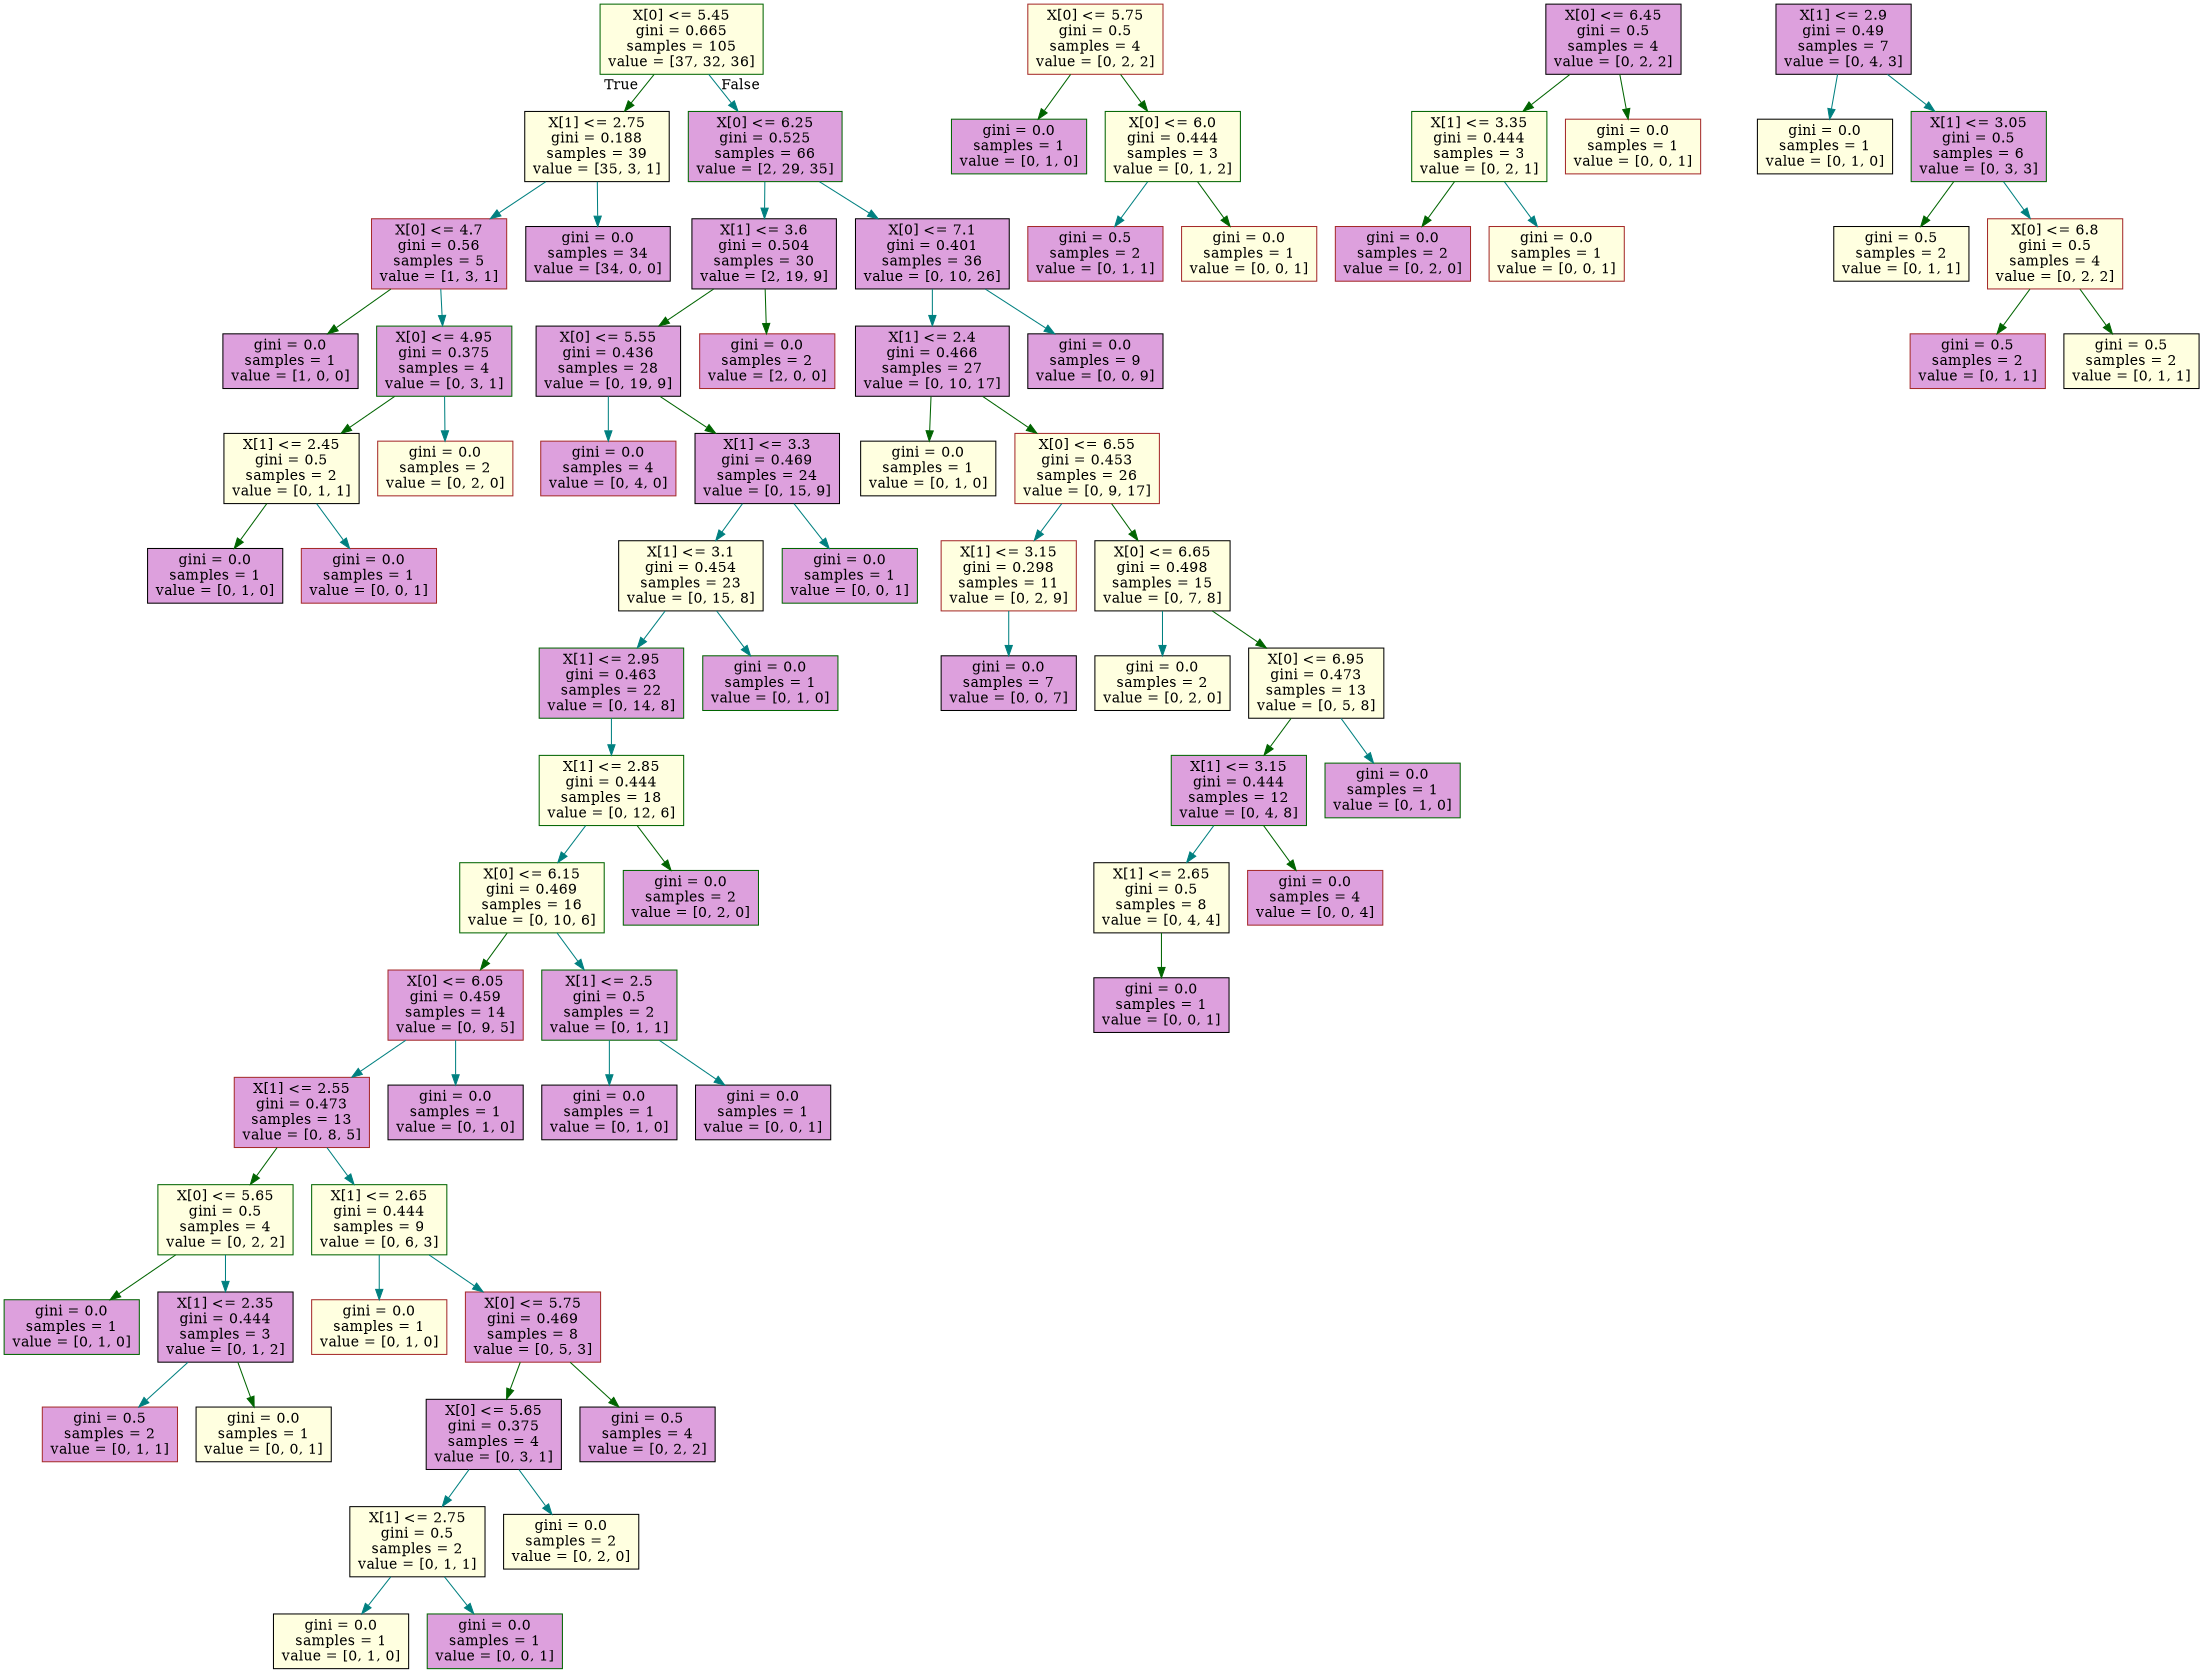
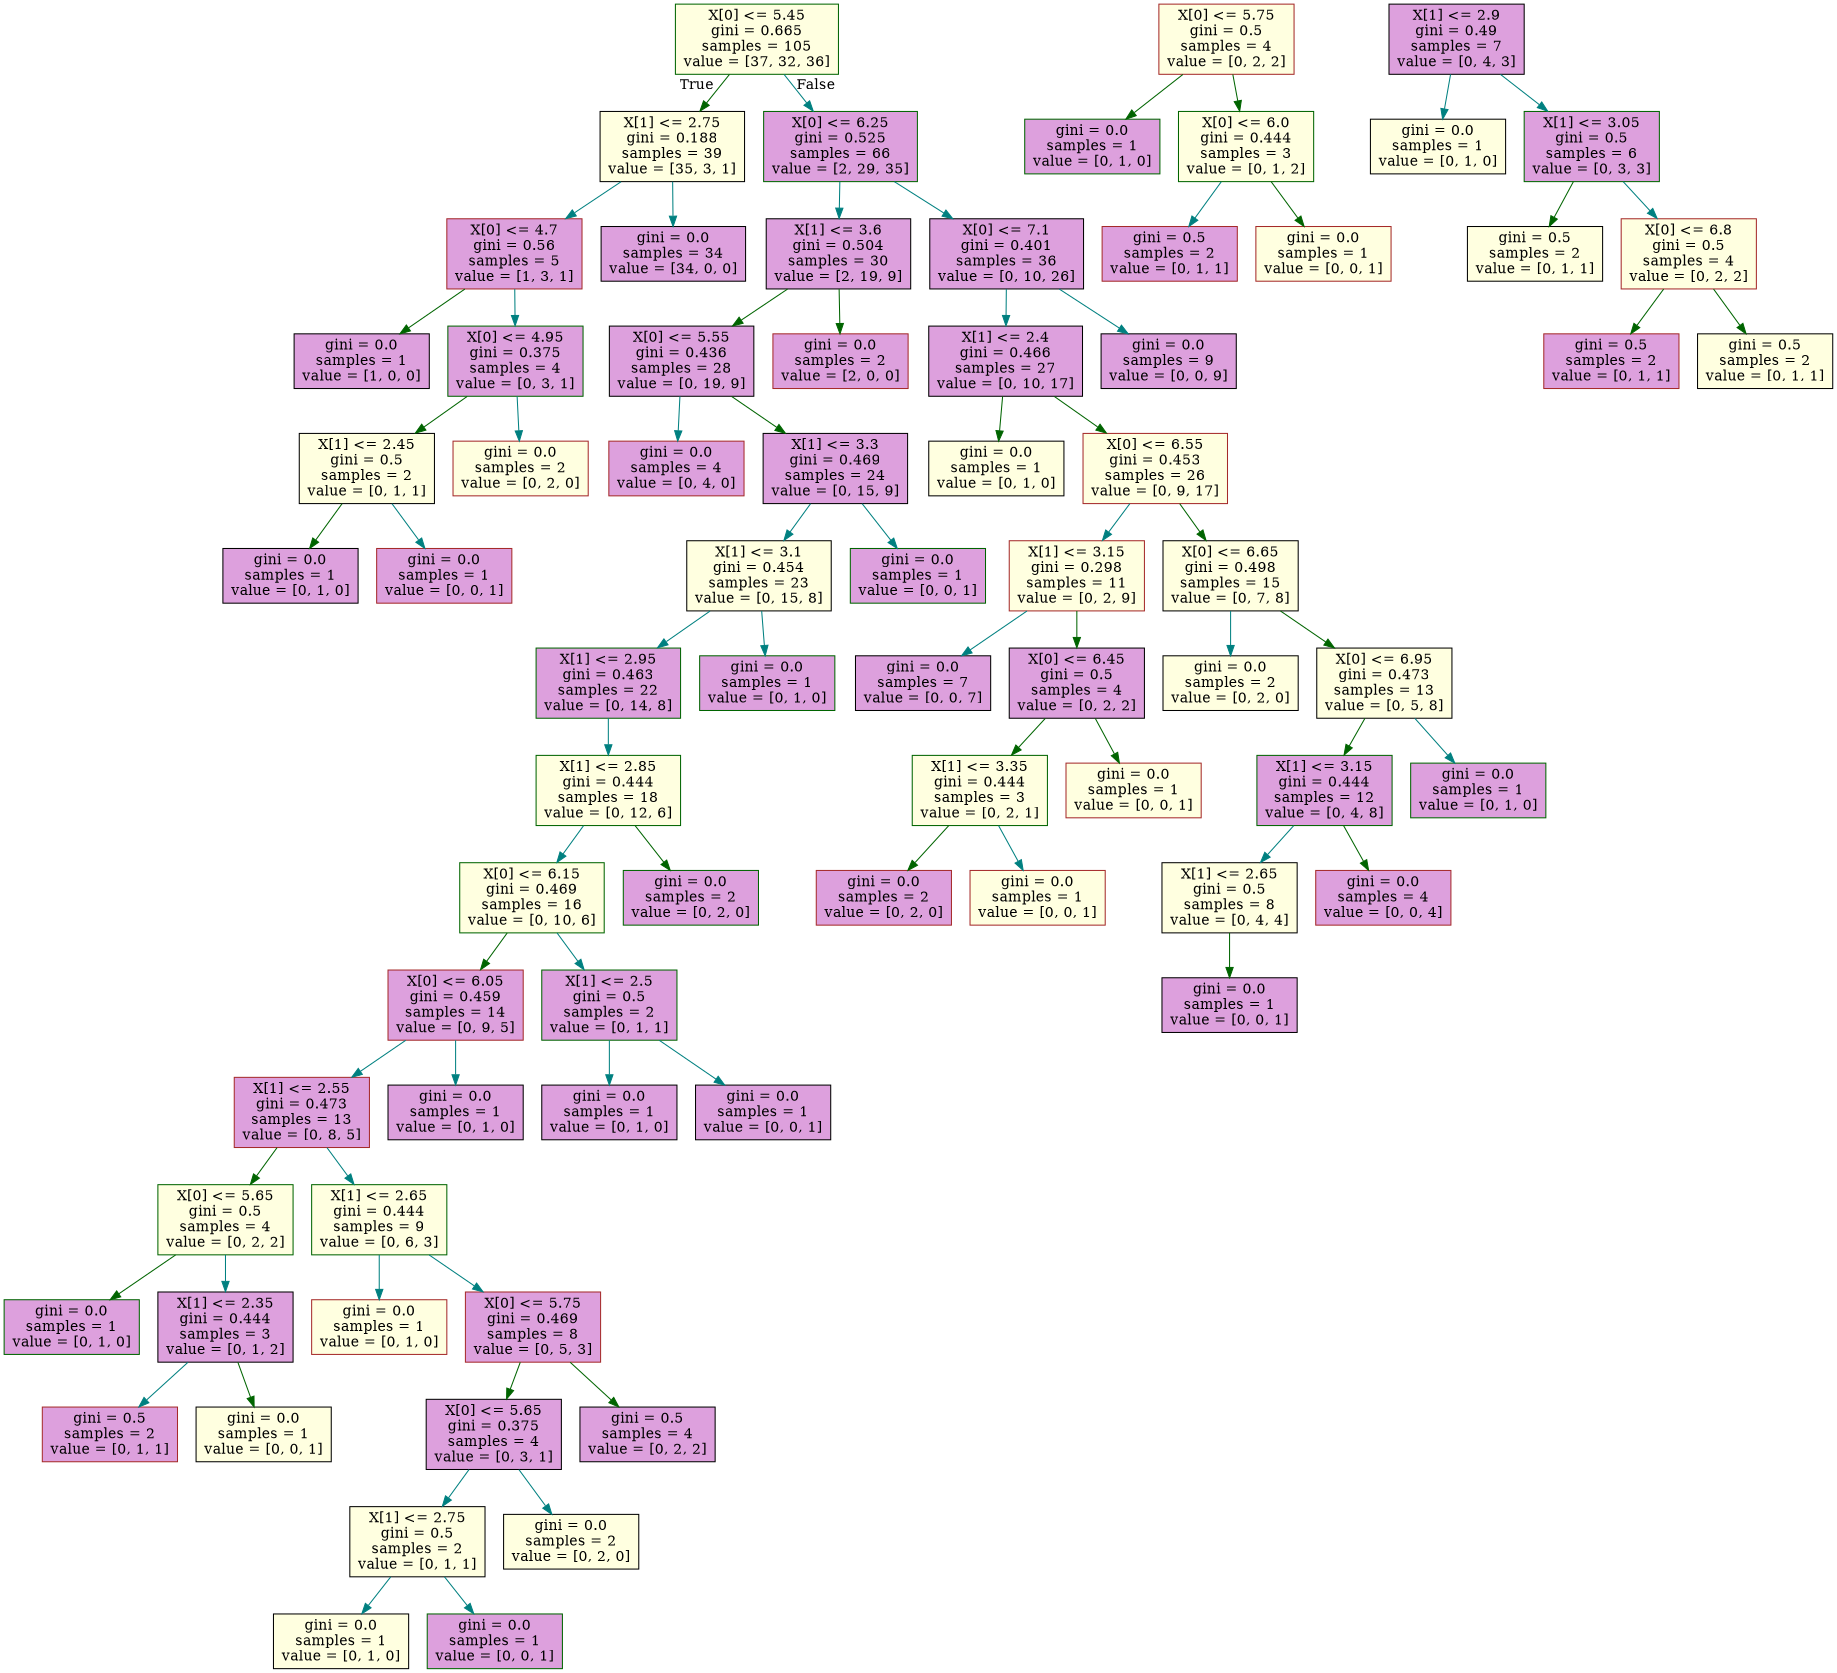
none -> (1077, 624)
